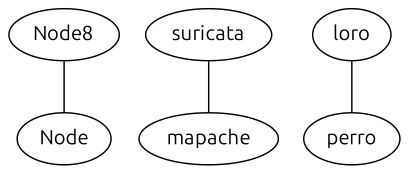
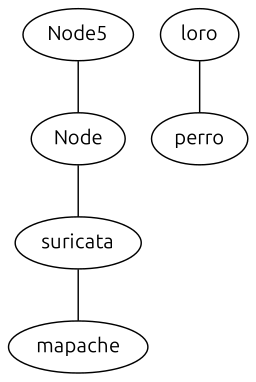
(64, 35) -> (78, 35)
none -> (78, 191)
